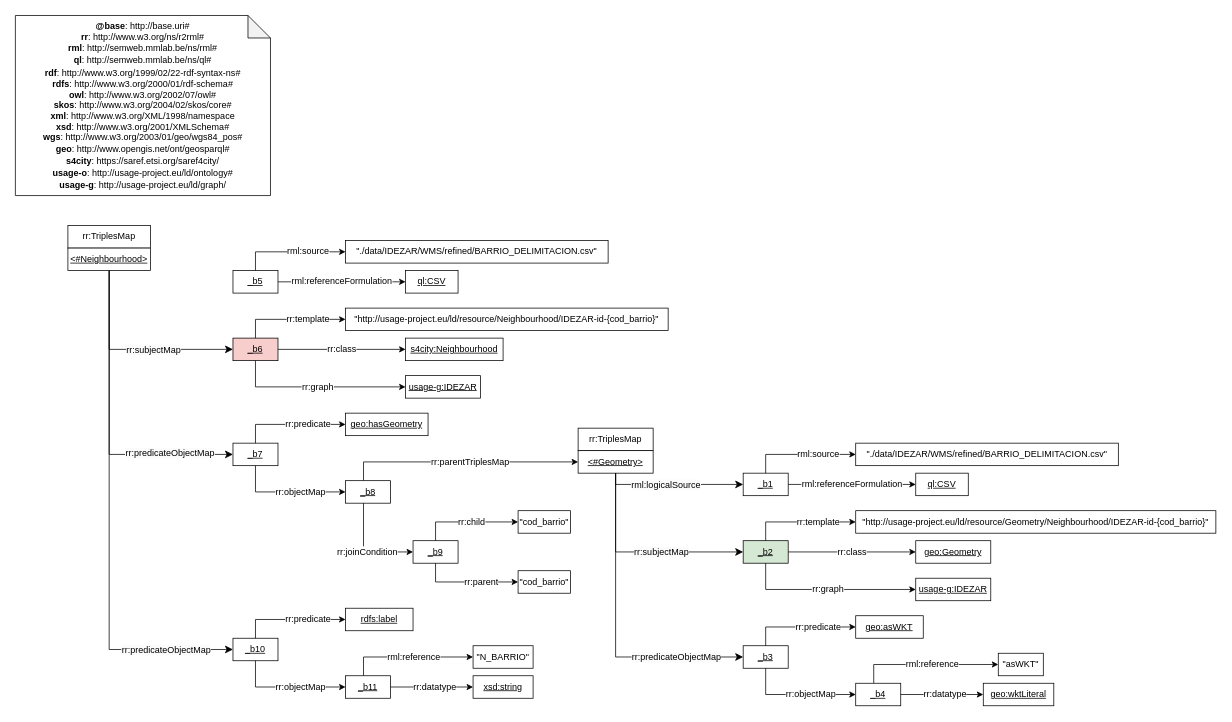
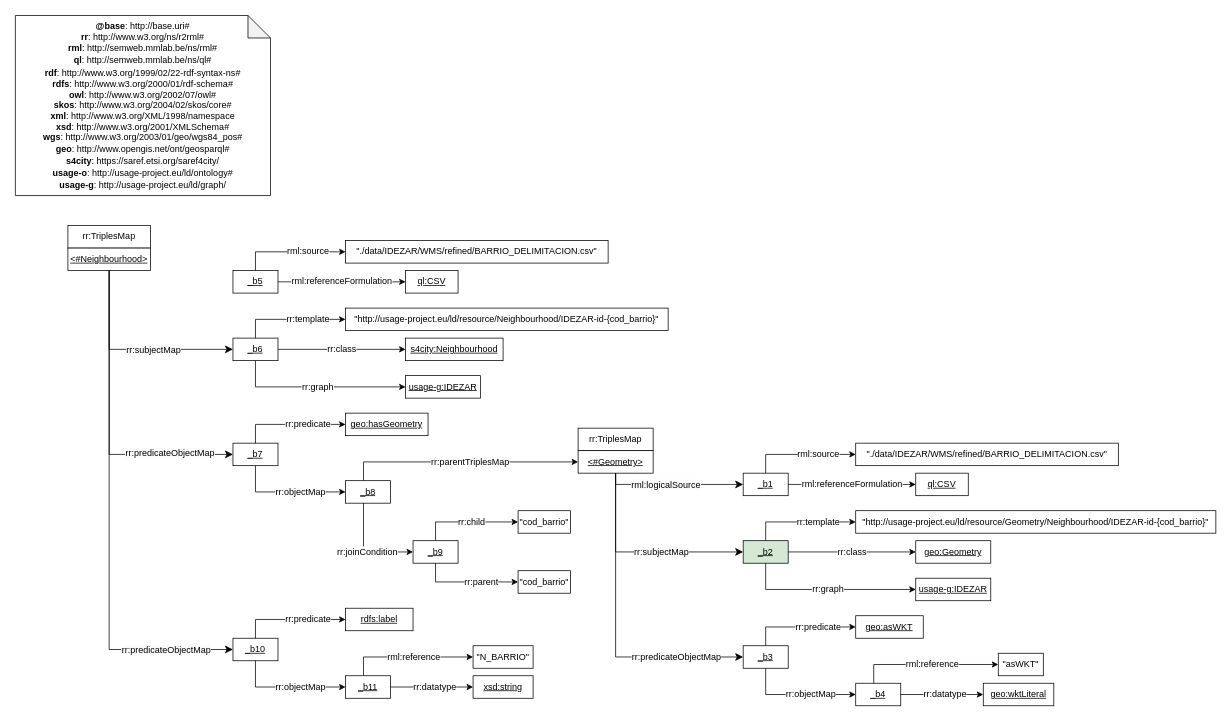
(255, 349) -> (255, 349)
